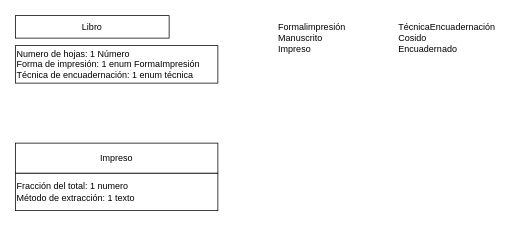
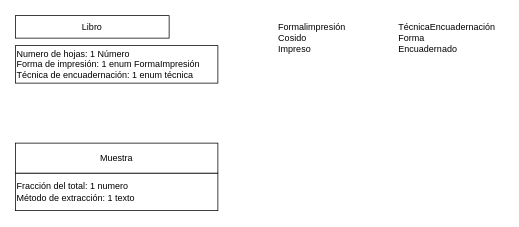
(312, 38) -> (312, 38)
(447, 38) -> (447, 38)
(117, 158) -> (117, 158)
